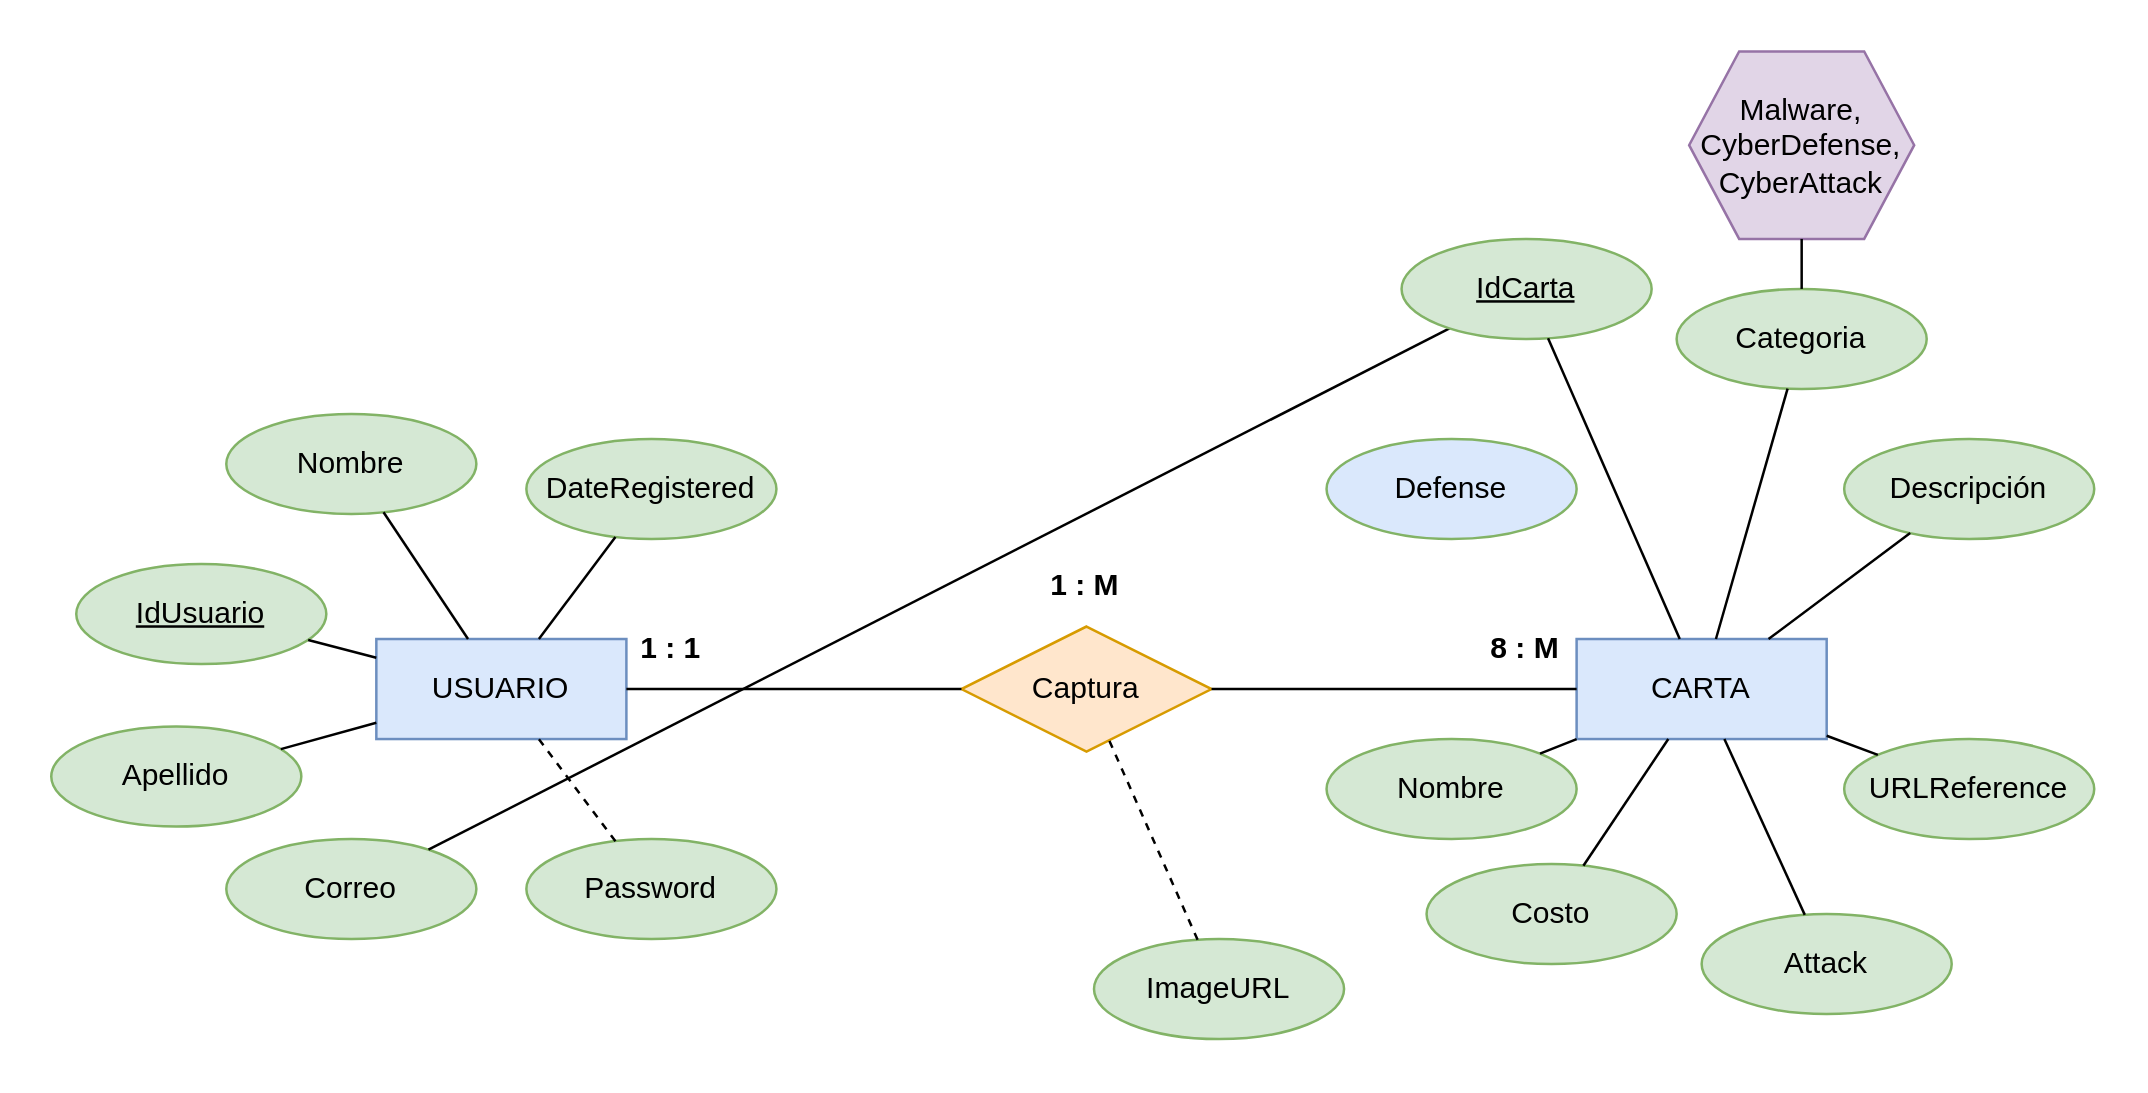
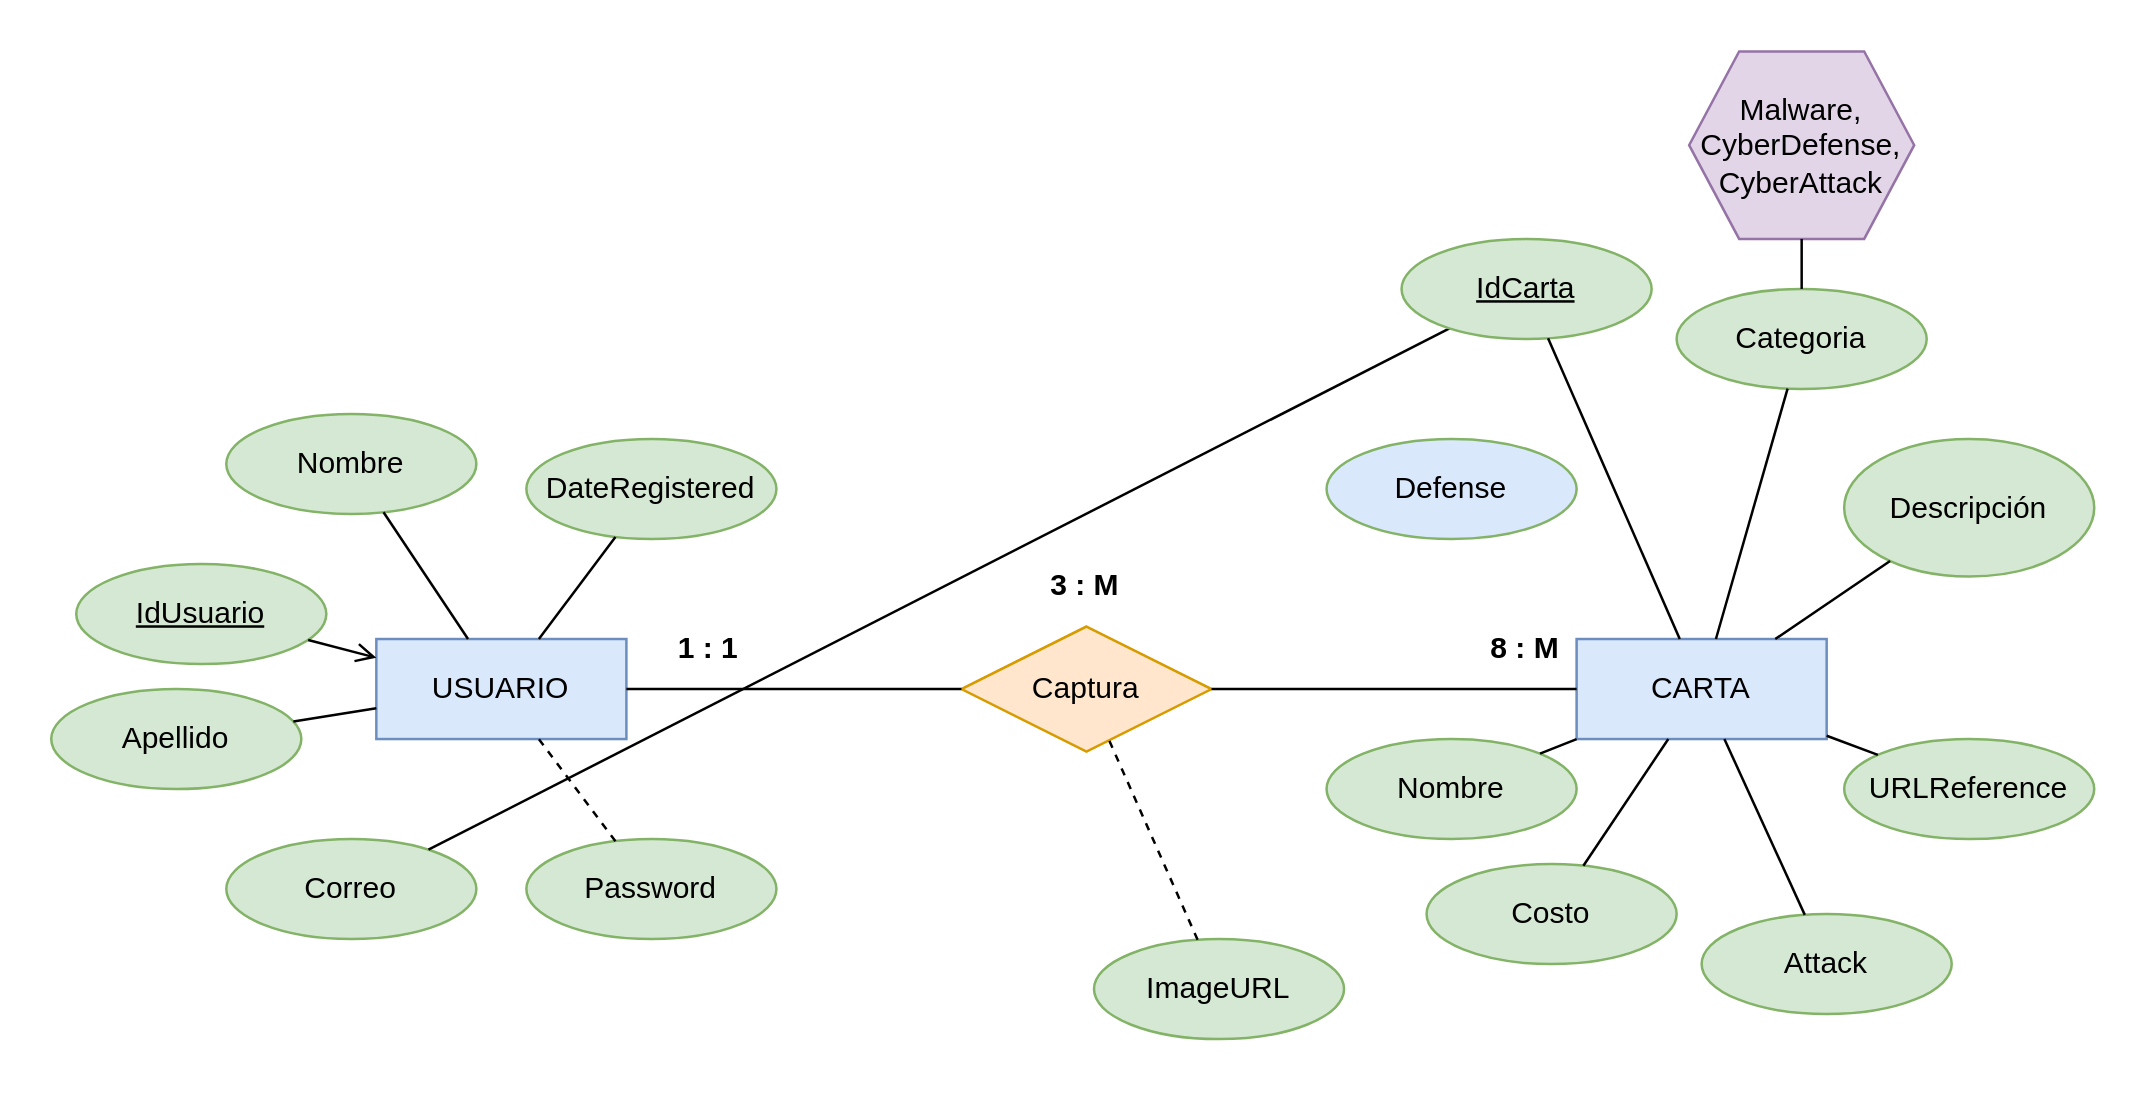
(1969, 489) -> (1969, 508)
(1082, 587) -> (1082, 587)
(676, 651) -> (714, 651)
(370, 656) -> (368, 655)
(176, 776) -> (176, 739)
